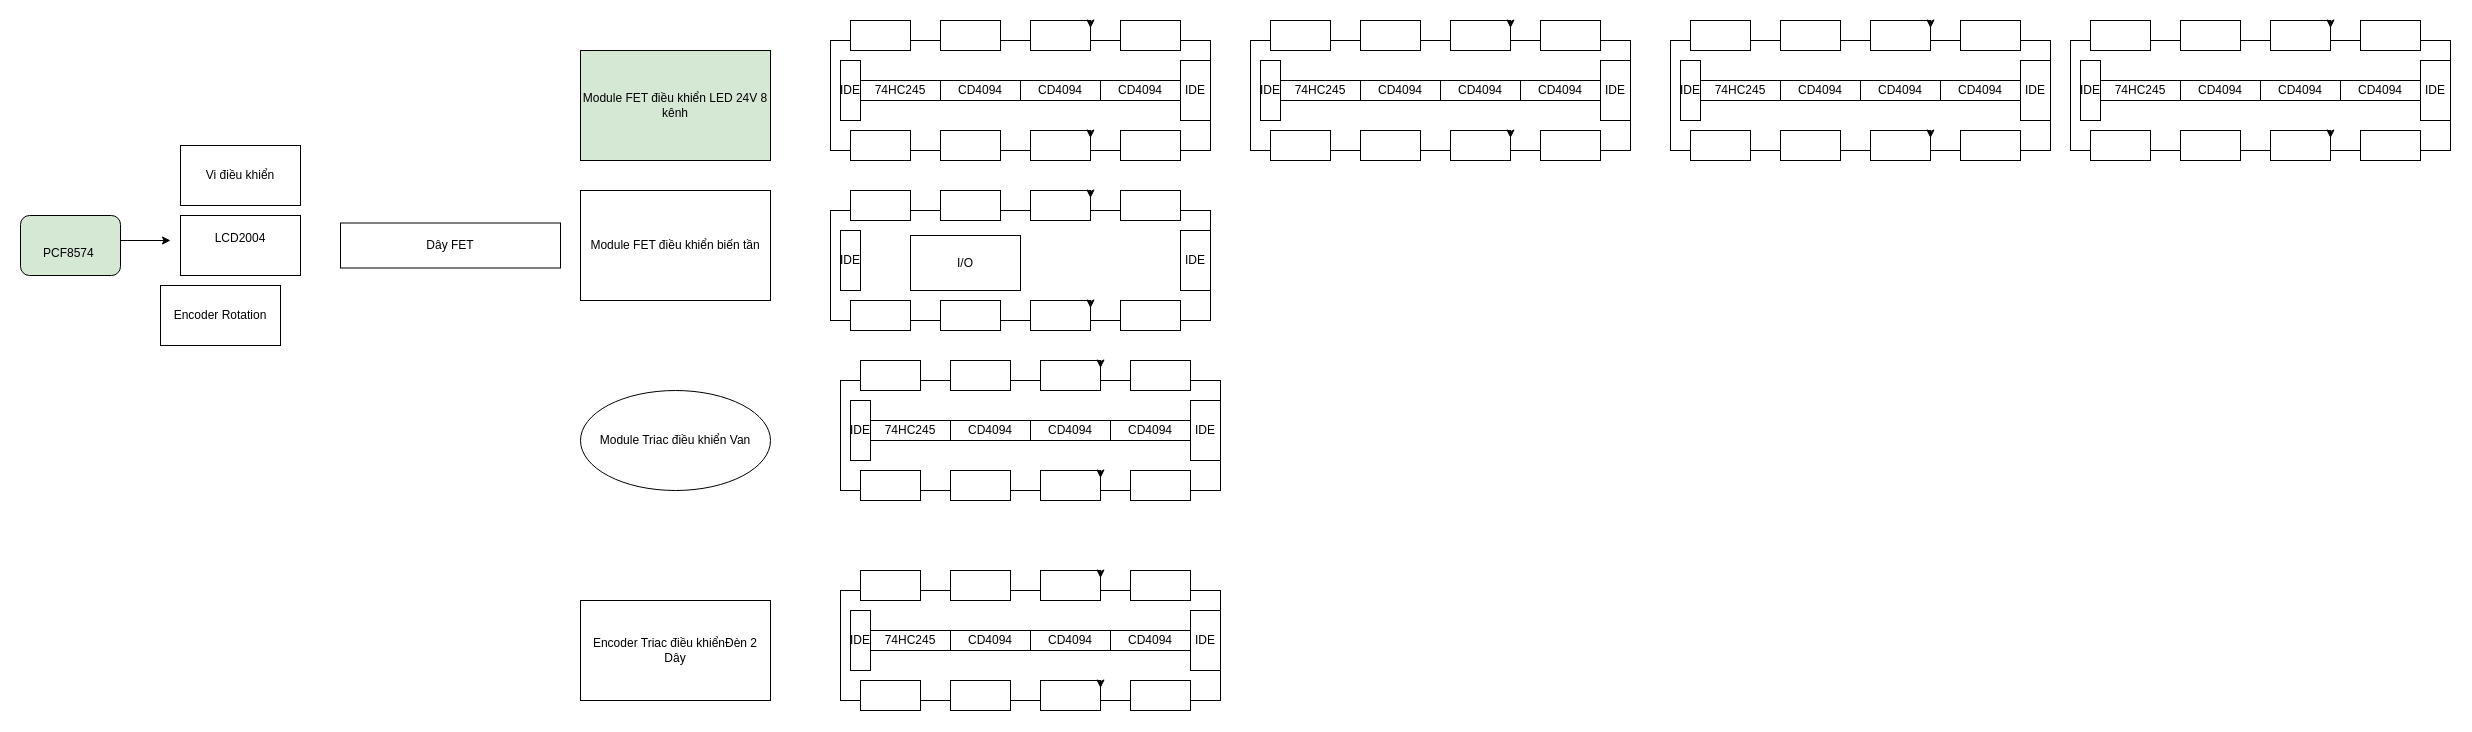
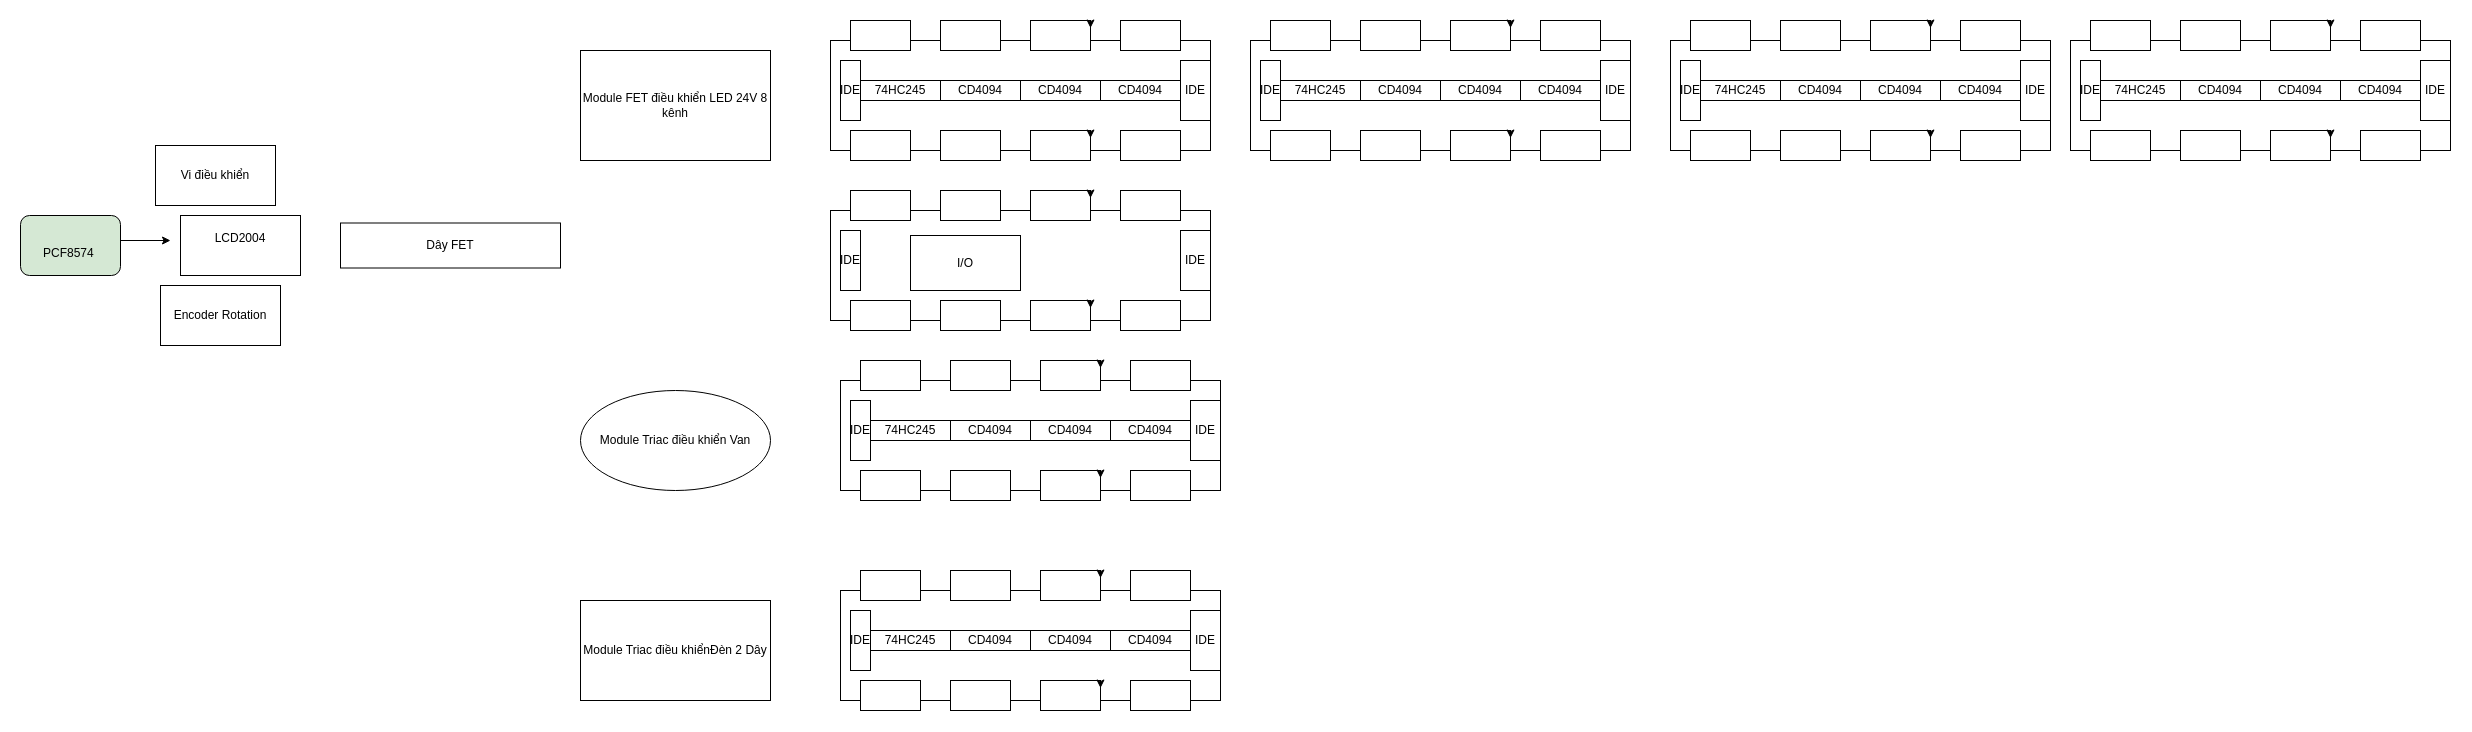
(676, 106) -> (676, 106)
(241, 176) -> (216, 176)
(676, 246) -> none
(676, 651) -> (676, 651)
